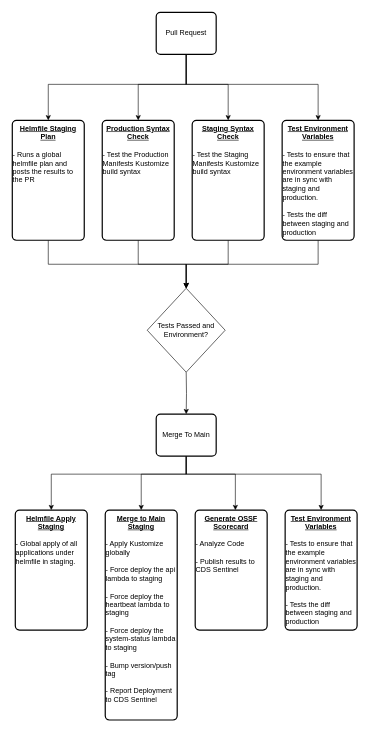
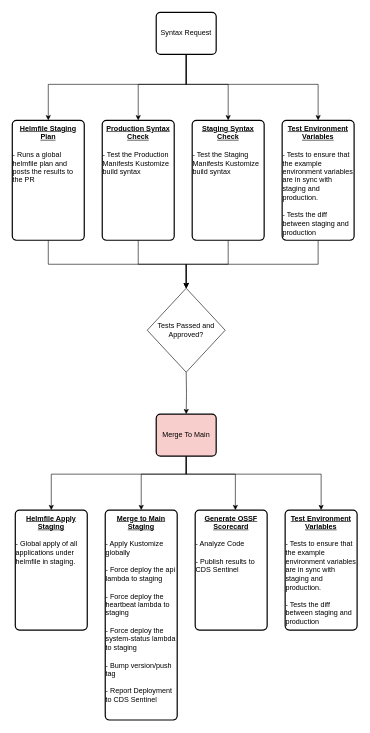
(186, 33) -> (186, 33)
(186, 330) -> (186, 330)
(186, 435) -> (186, 435)
